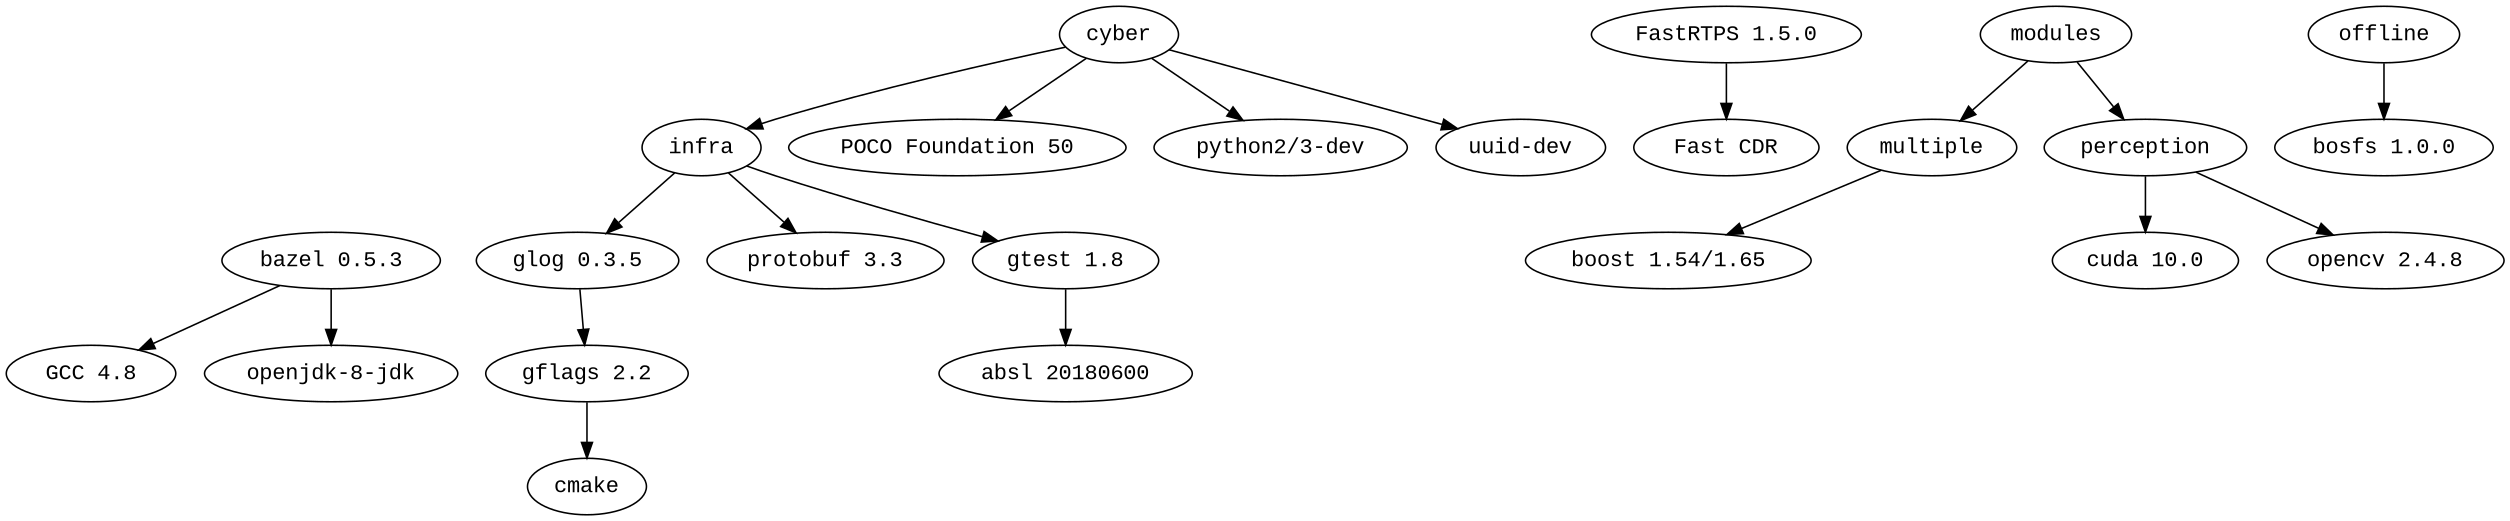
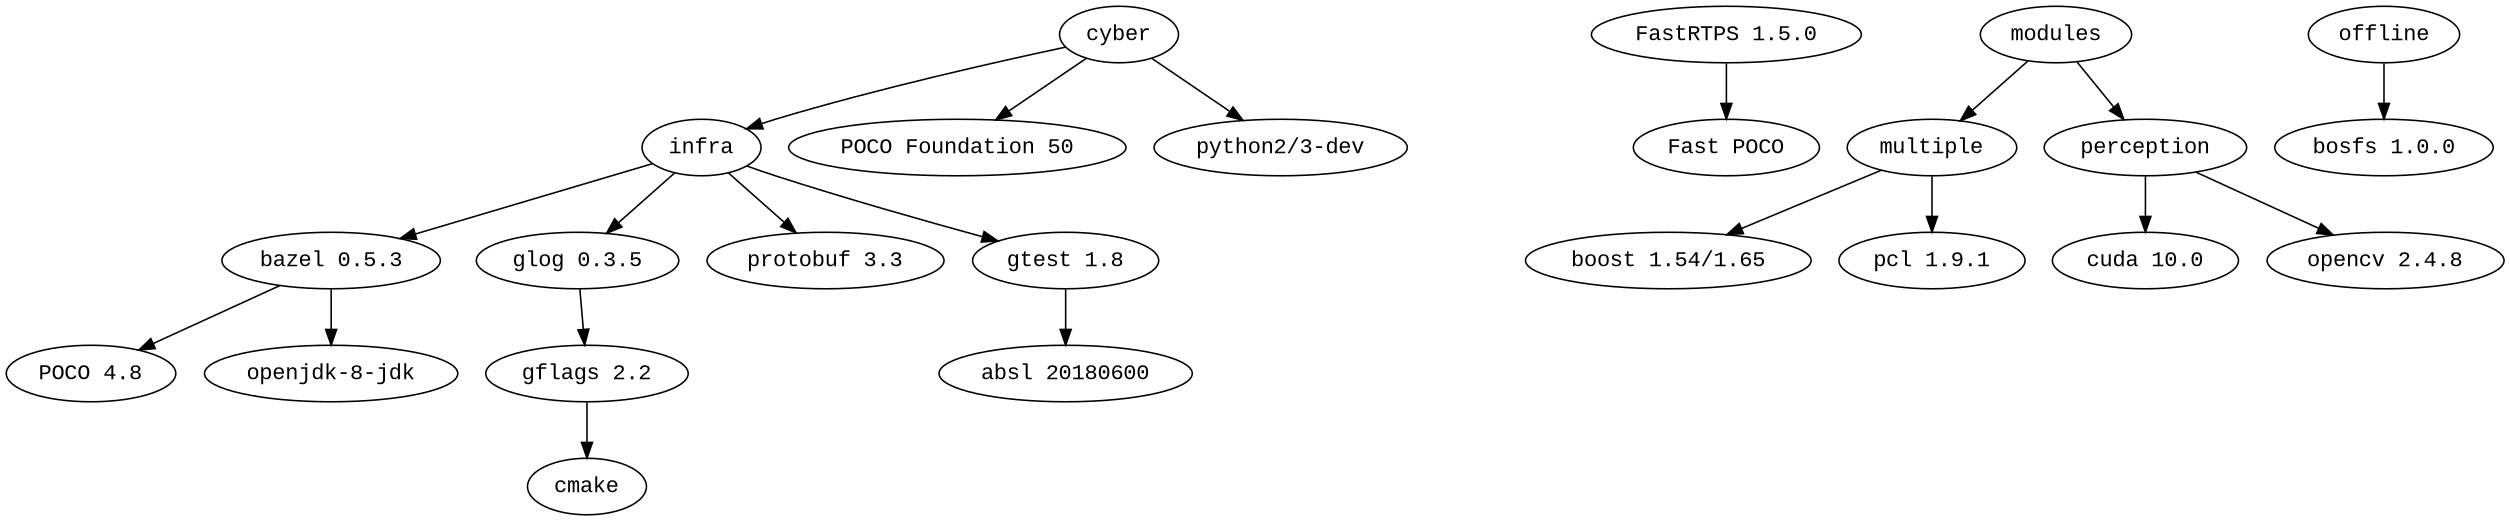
(1521, 148) -> none
(1726, 148) -> (1726, 148)
none -> (534, 199)
none -> (1932, 261)
(91, 374) -> (91, 374)
